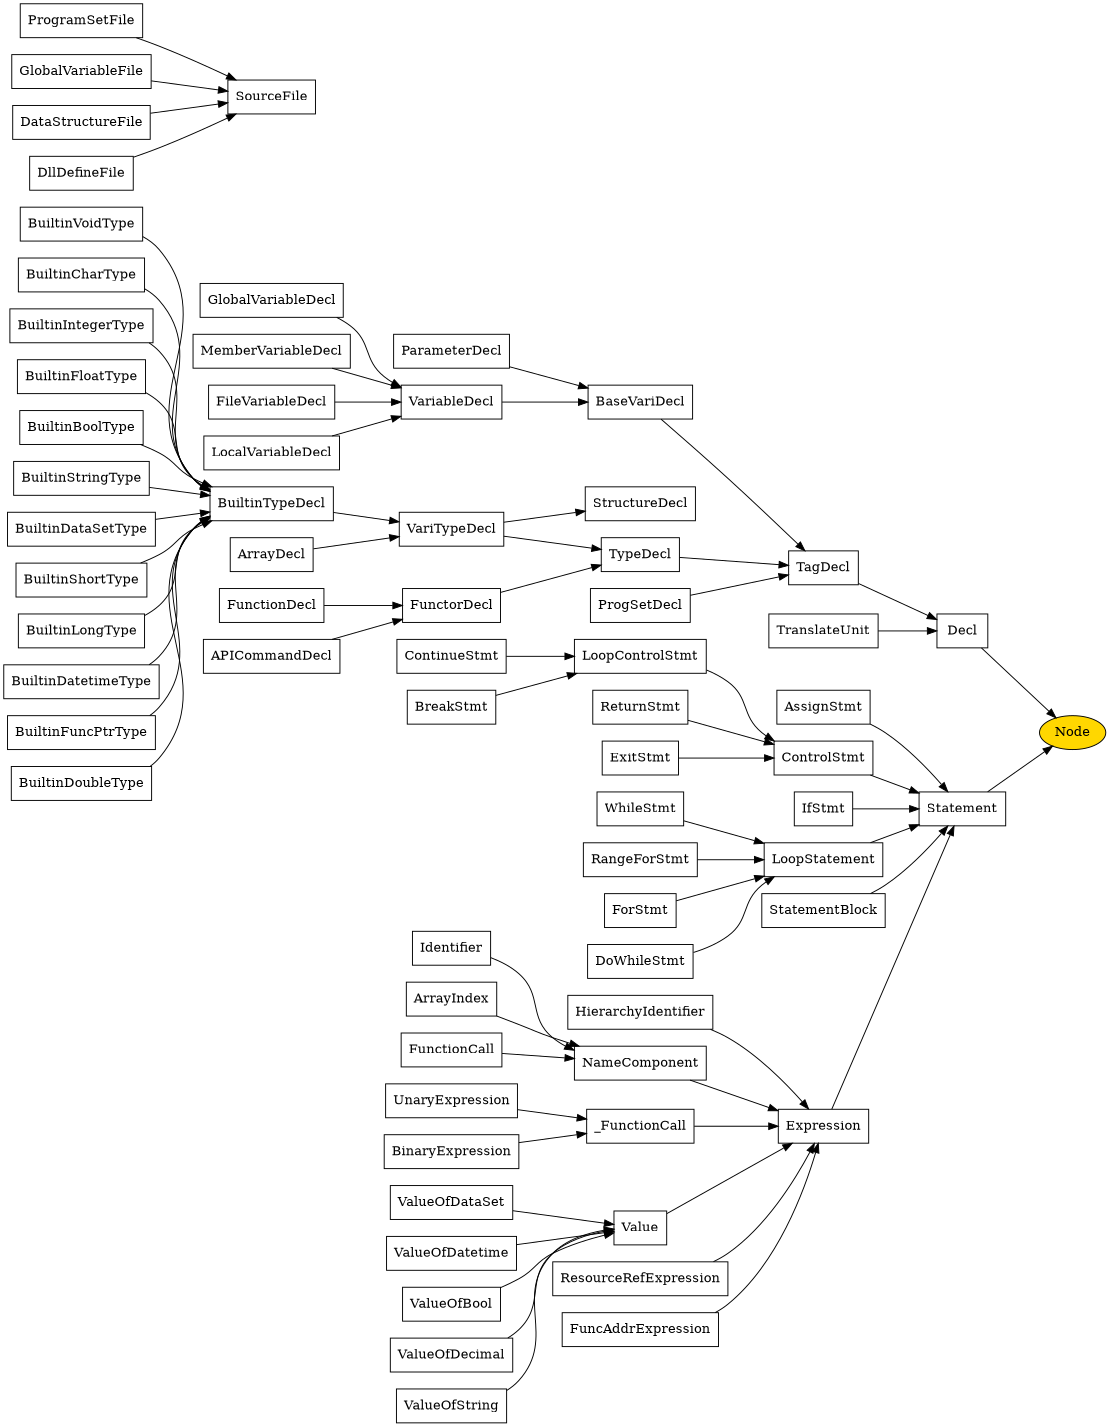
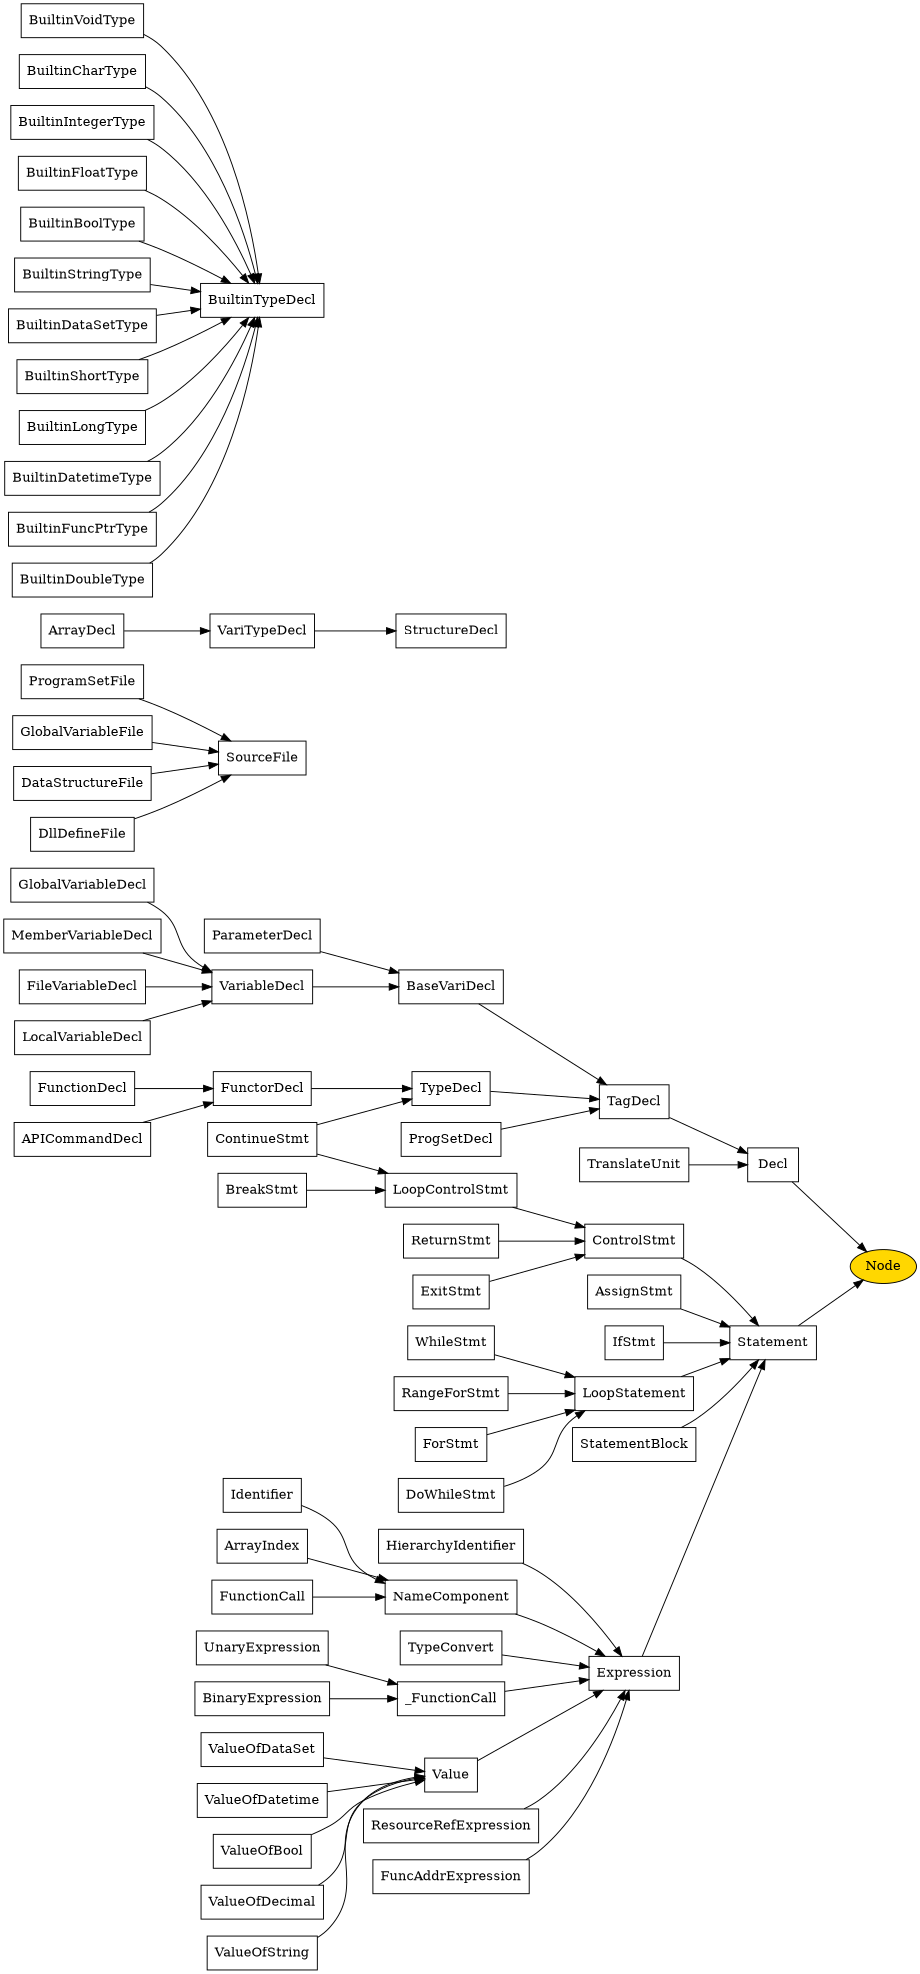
(362, 516) -> none
(548, 542) -> (360, 1113)
none -> (451, 1648)
